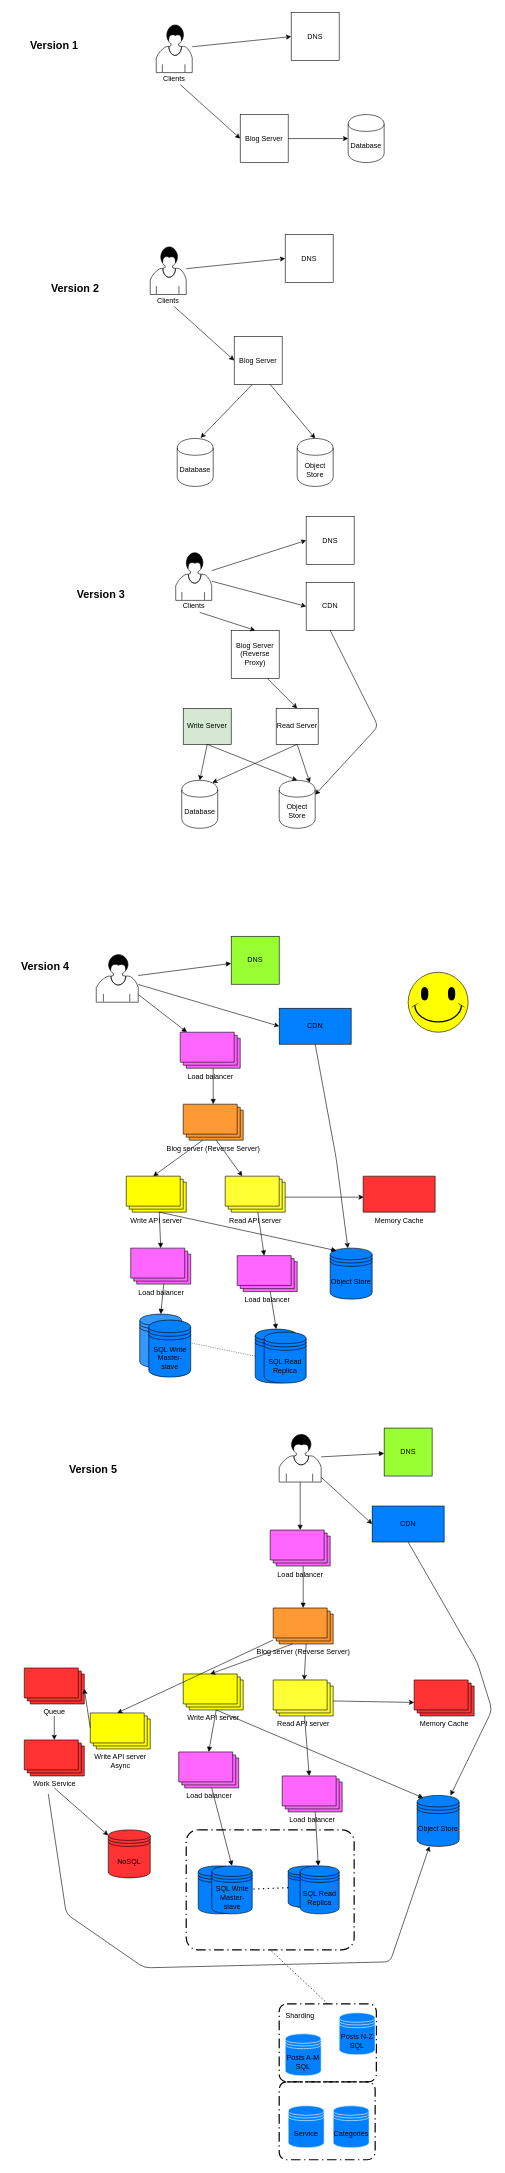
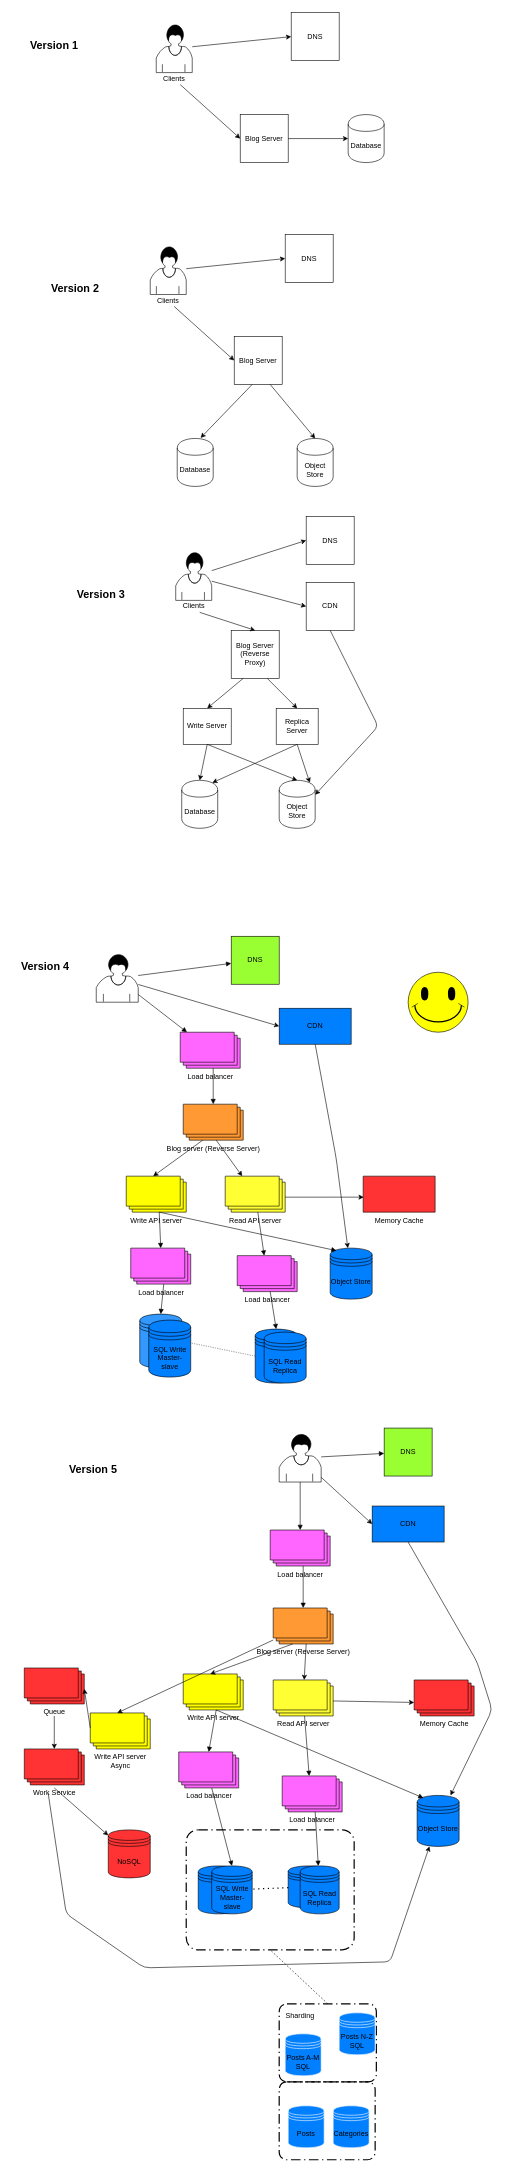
none -> (226, 692)
(207, 726) -> (207, 726)
(297, 726) -> (297, 726)
(54, 1758) -> (54, 1767)
(306, 2135) -> (306, 2135)
